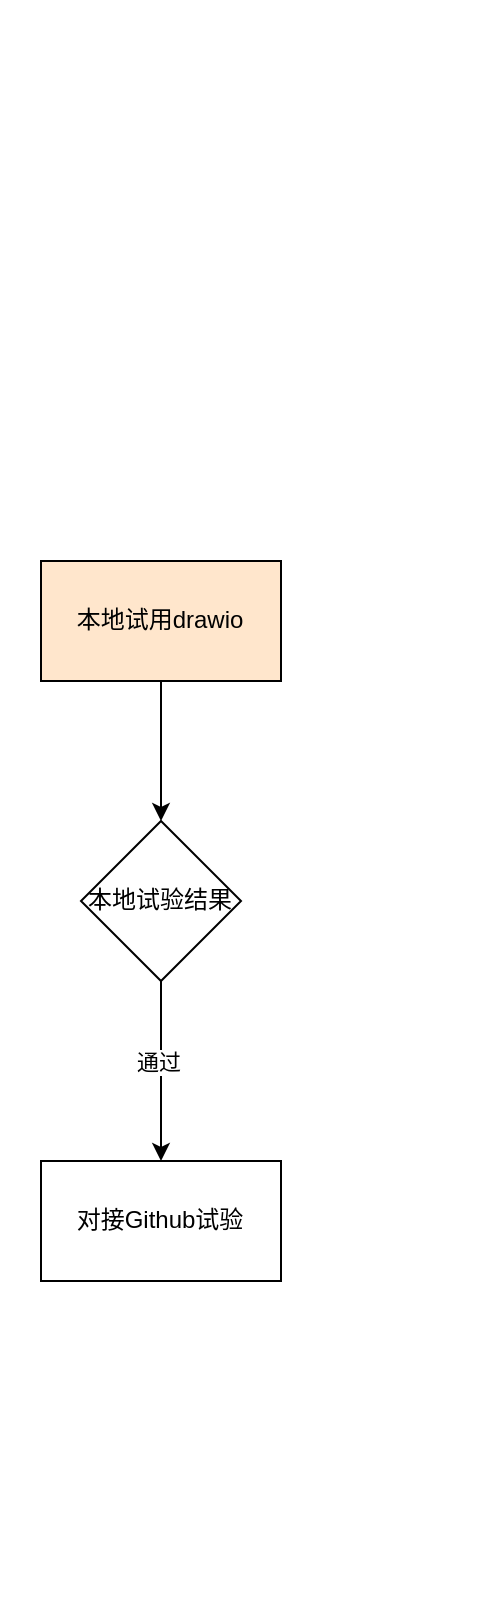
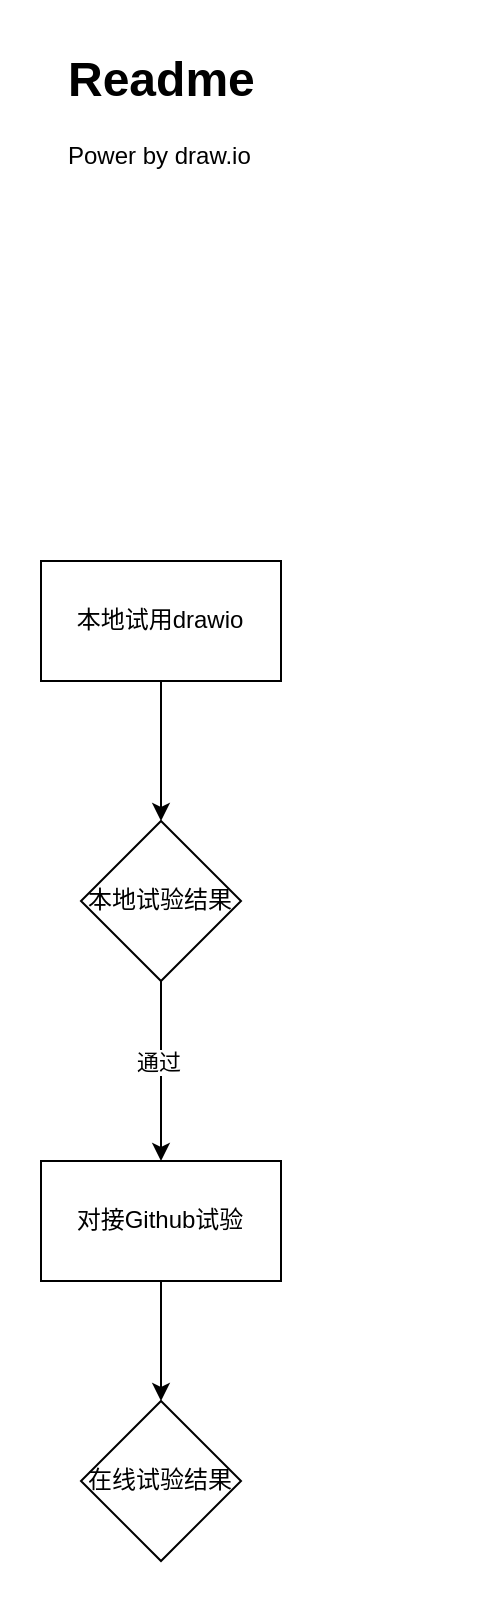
none -> (249, 161)
(161, 621) -> (161, 621)
none -> (161, 1334)
none -> (161, 1481)
